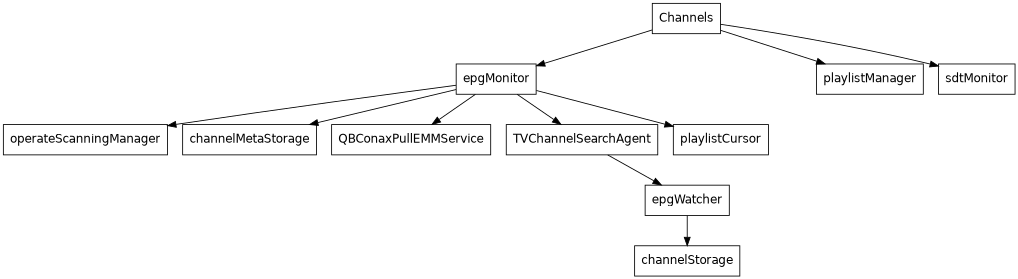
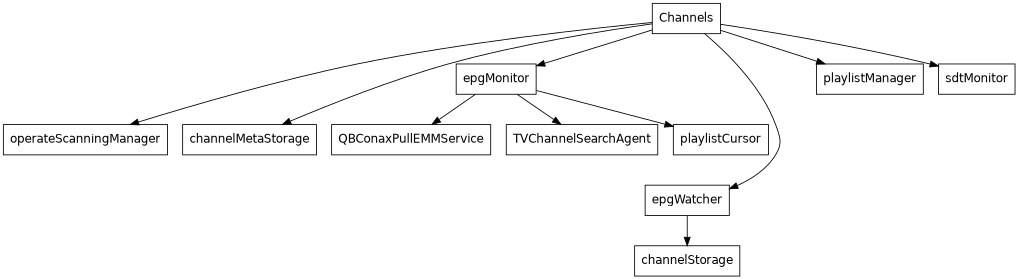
(316, 104) -> (392, 57)
(387, 106) -> (467, 59)
(631, 168) -> (768, 109)
